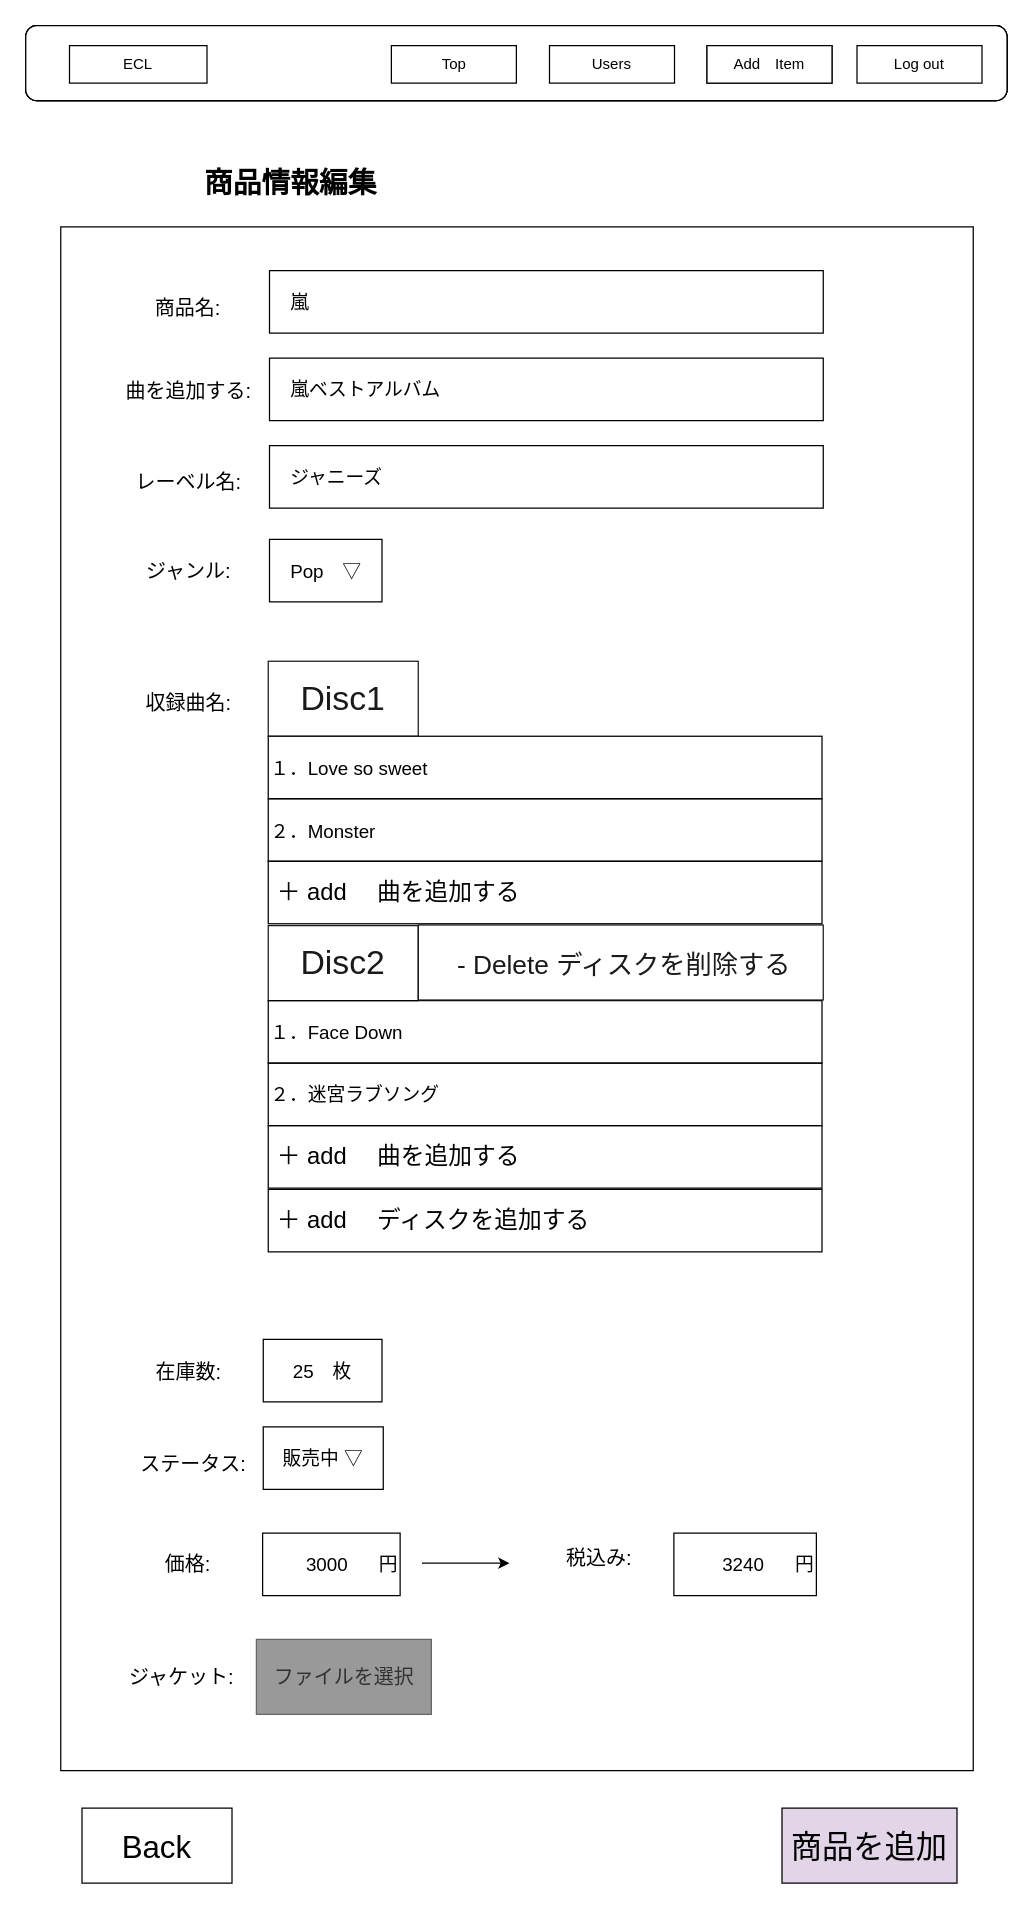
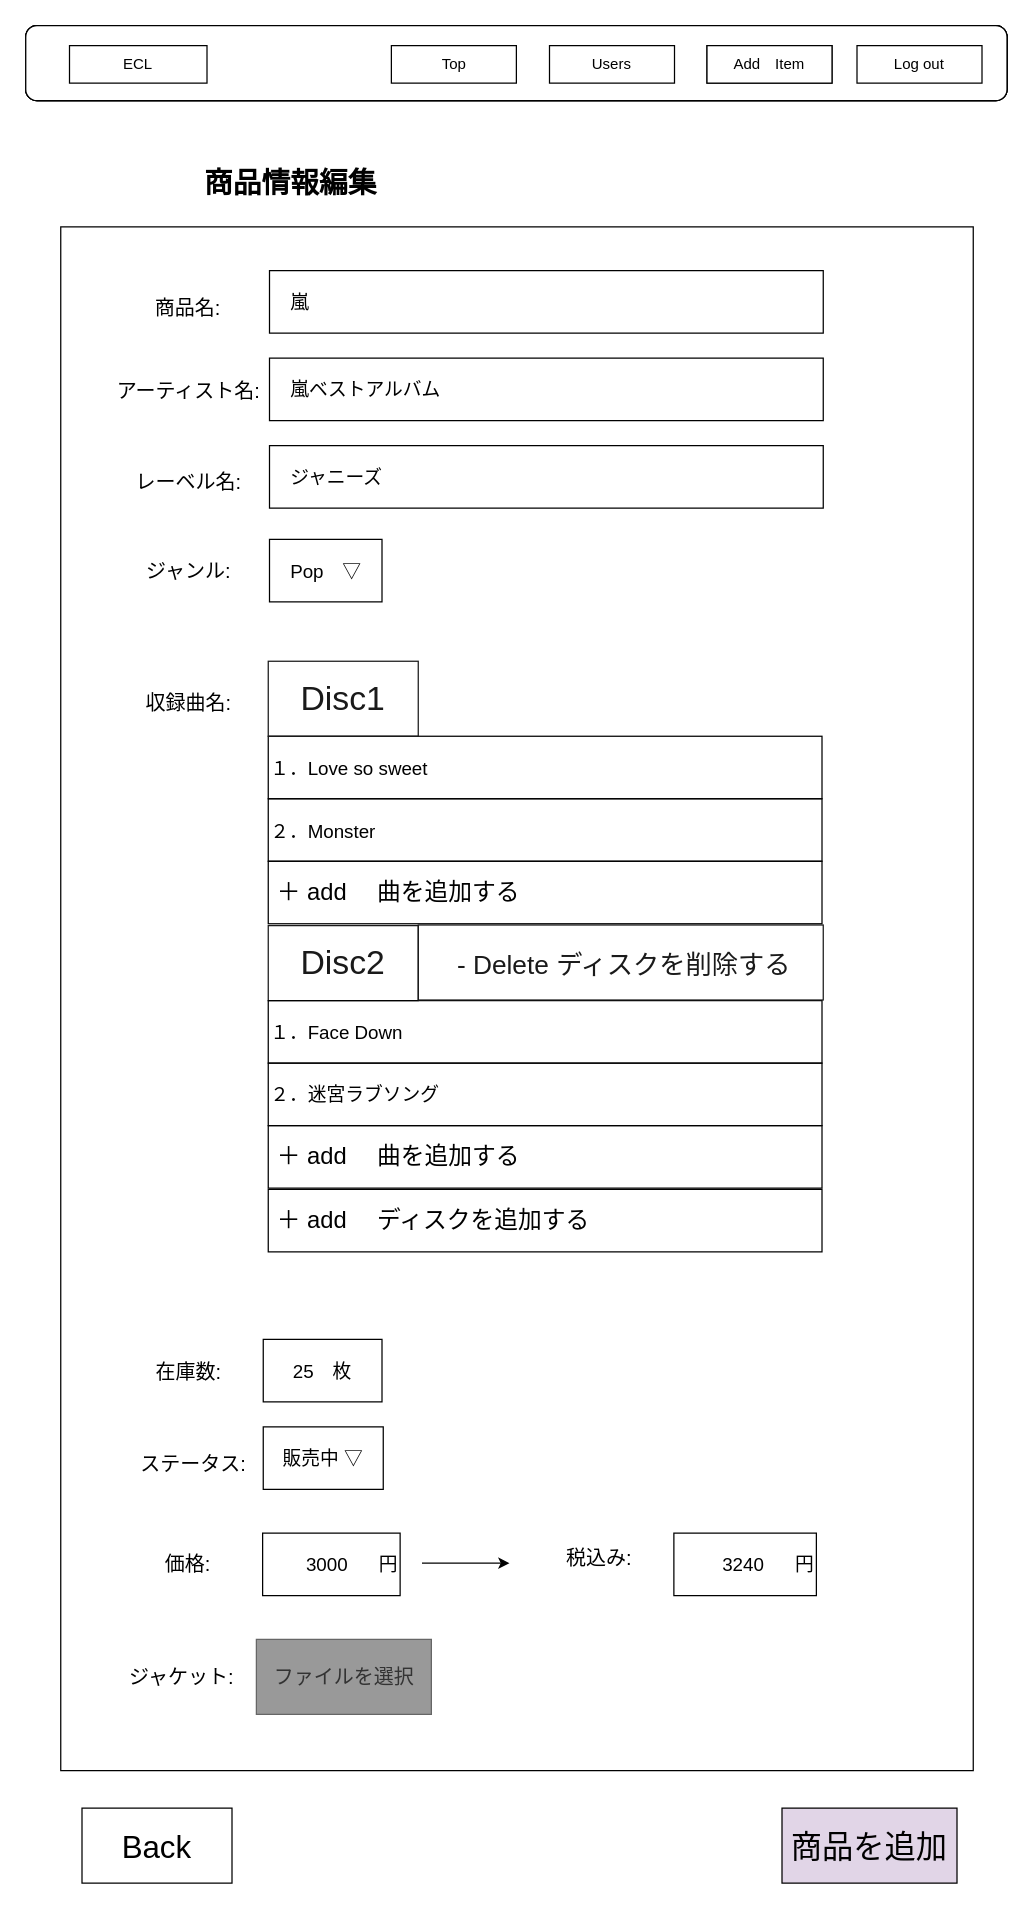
(189, 391) -> (189, 391)
